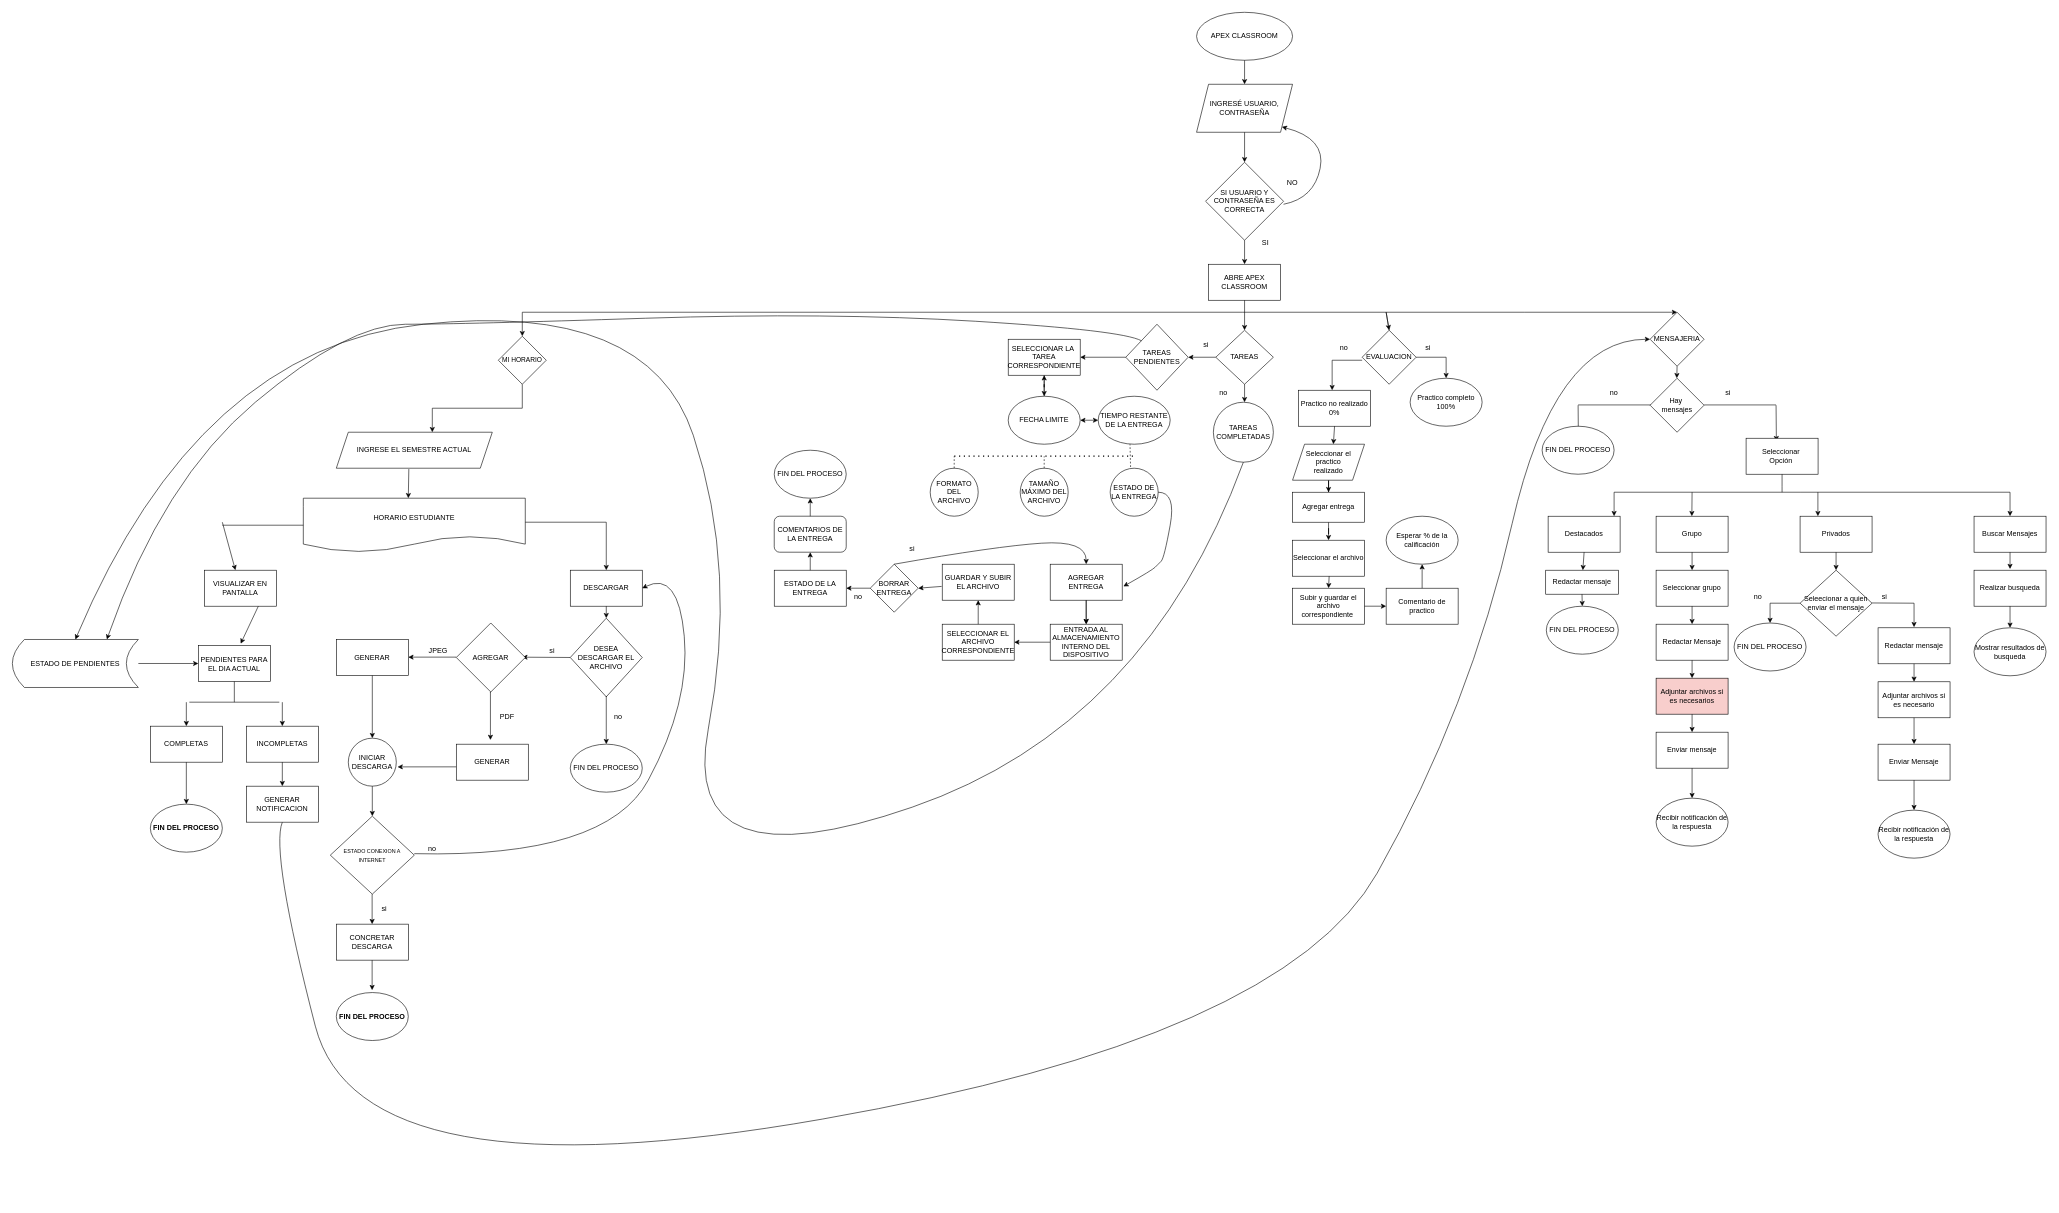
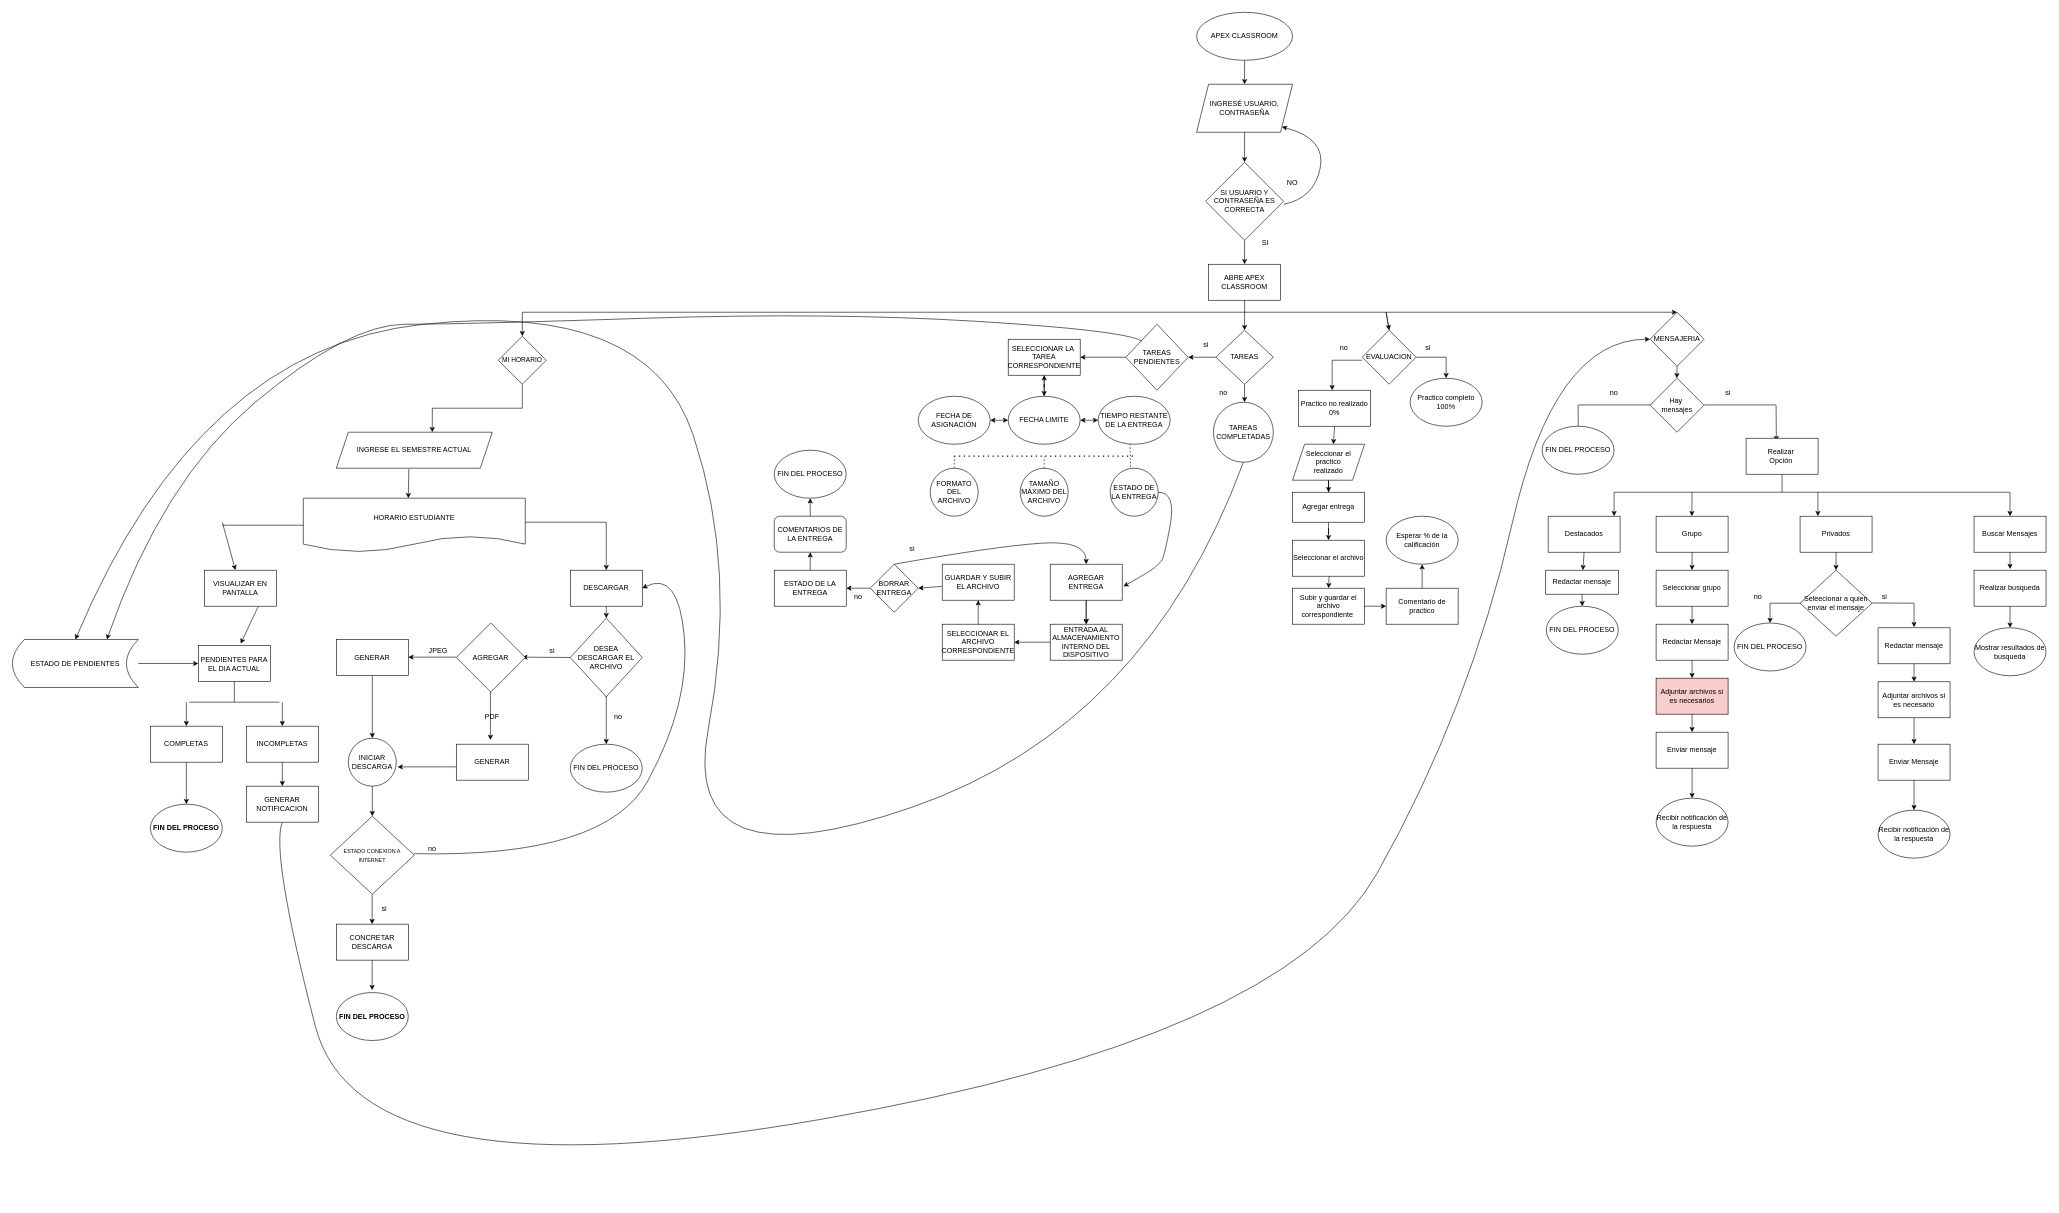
none -> (954, 420)
none -> (1001, 420)
(1782, 456) -> (1782, 456)
(507, 717) -> (492, 717)
